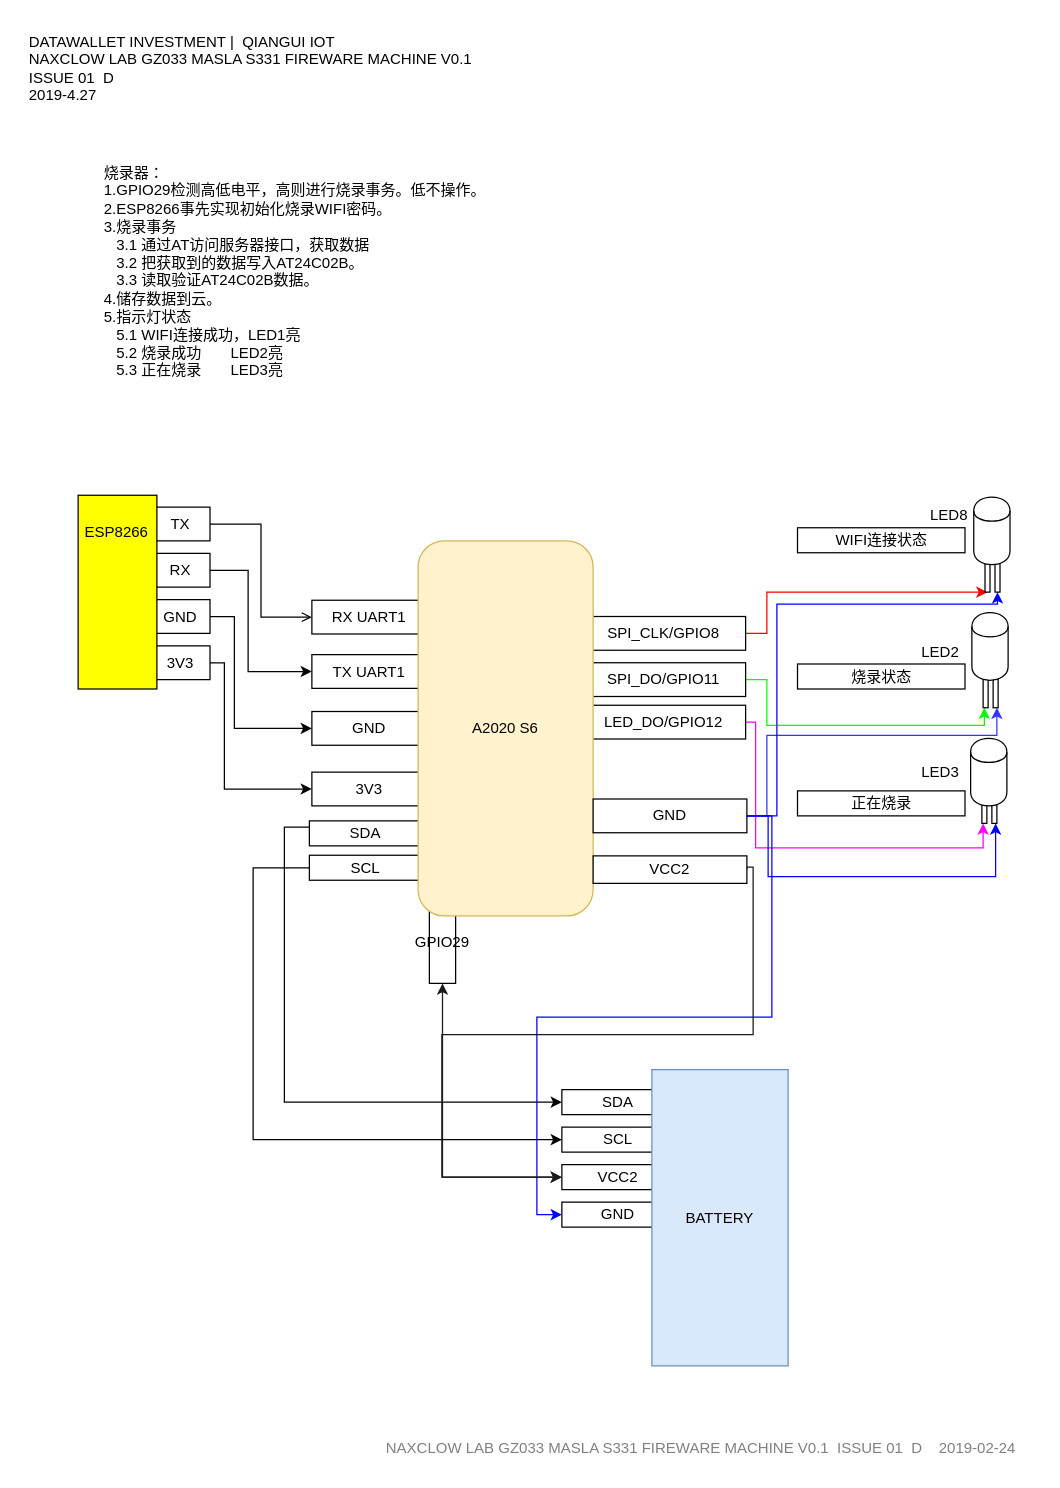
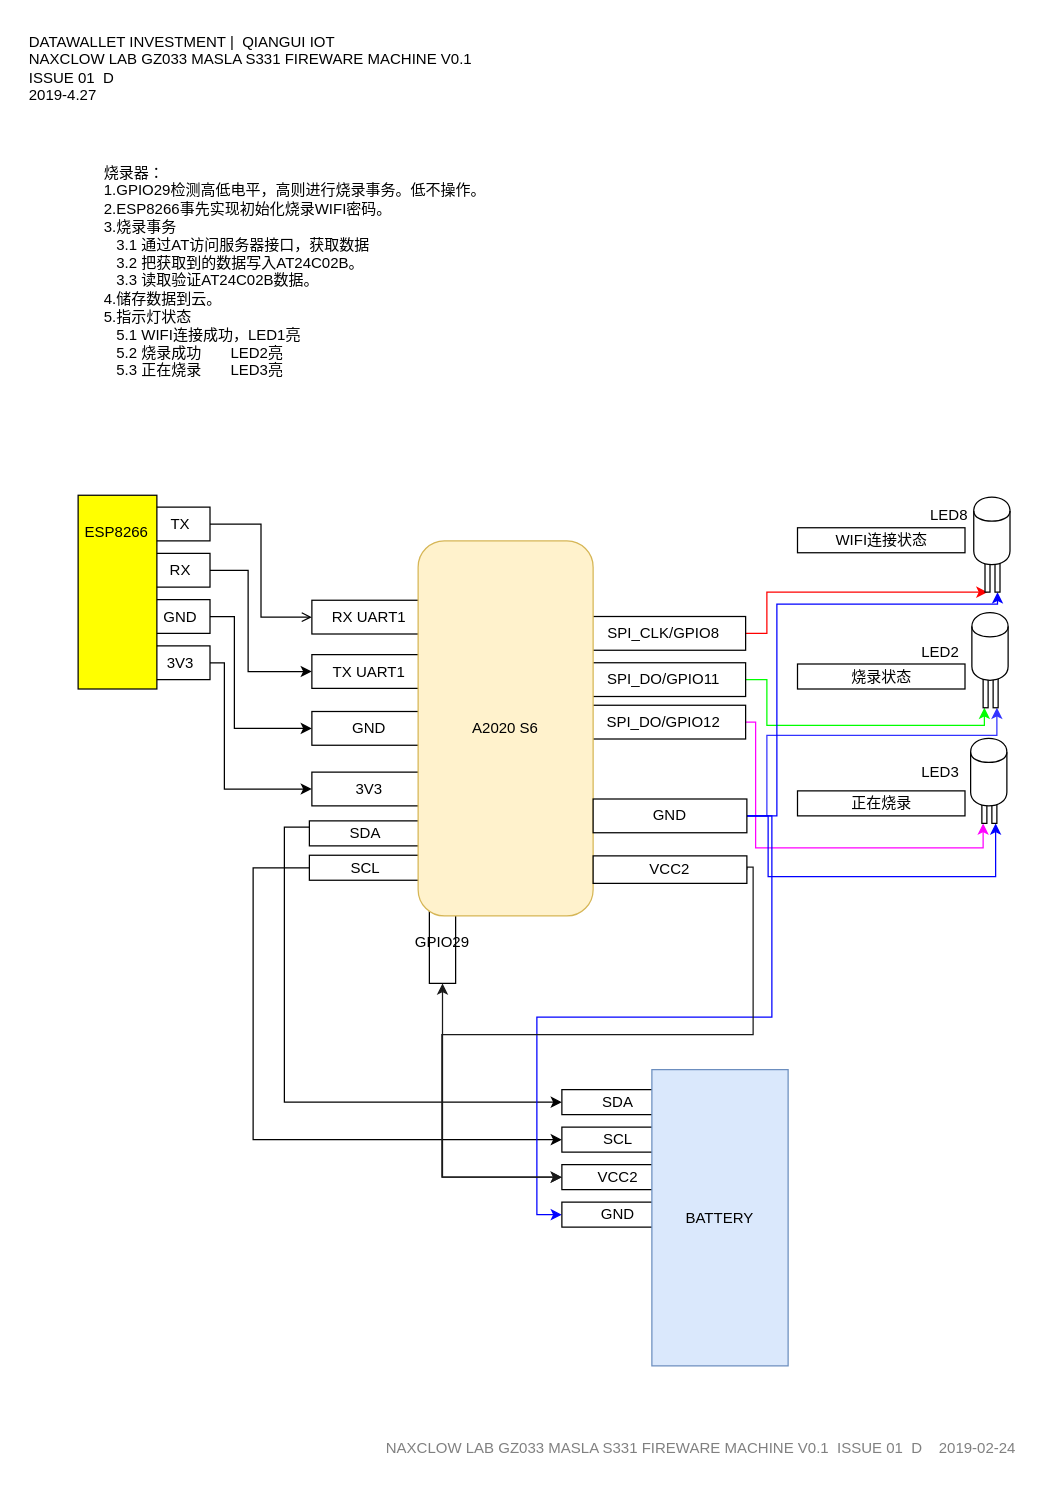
(664, 722) -> (664, 722)
